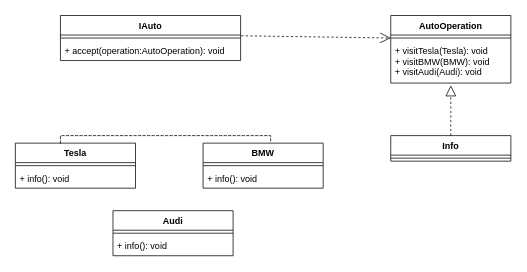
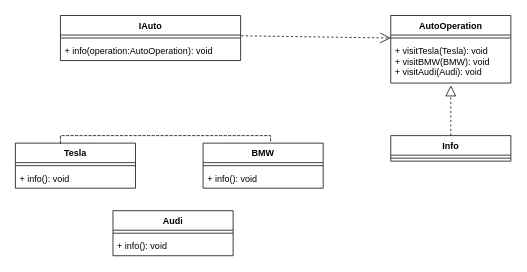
(155, 51) -> (148, 51)
